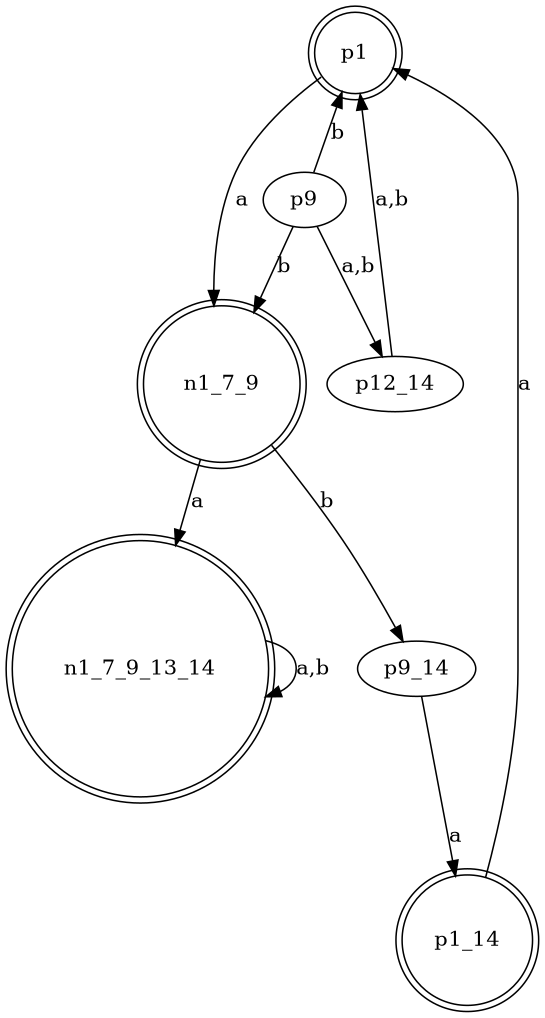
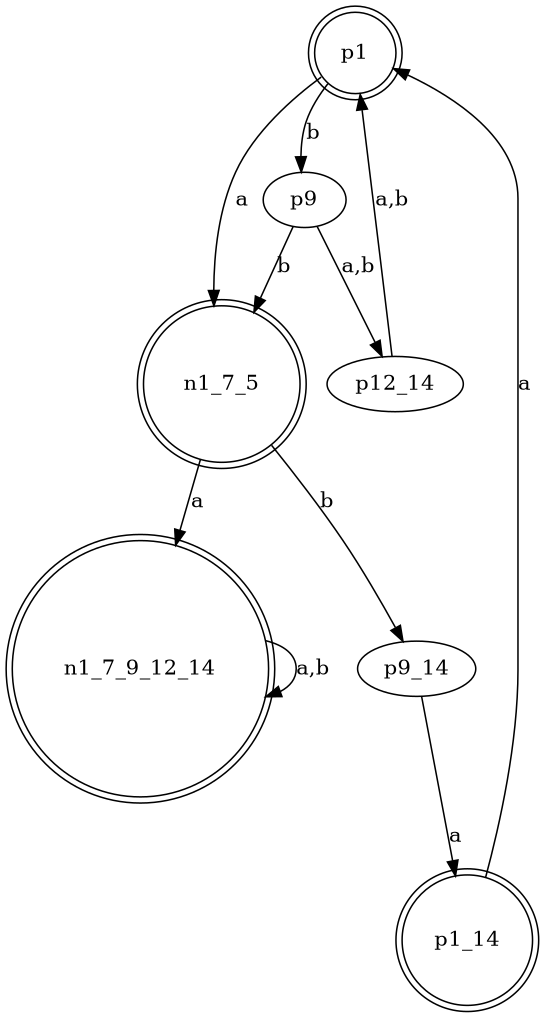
(325, 140) -> (308, 118)
(222, 384) -> (222, 384)
(140, 669) -> (140, 669)
